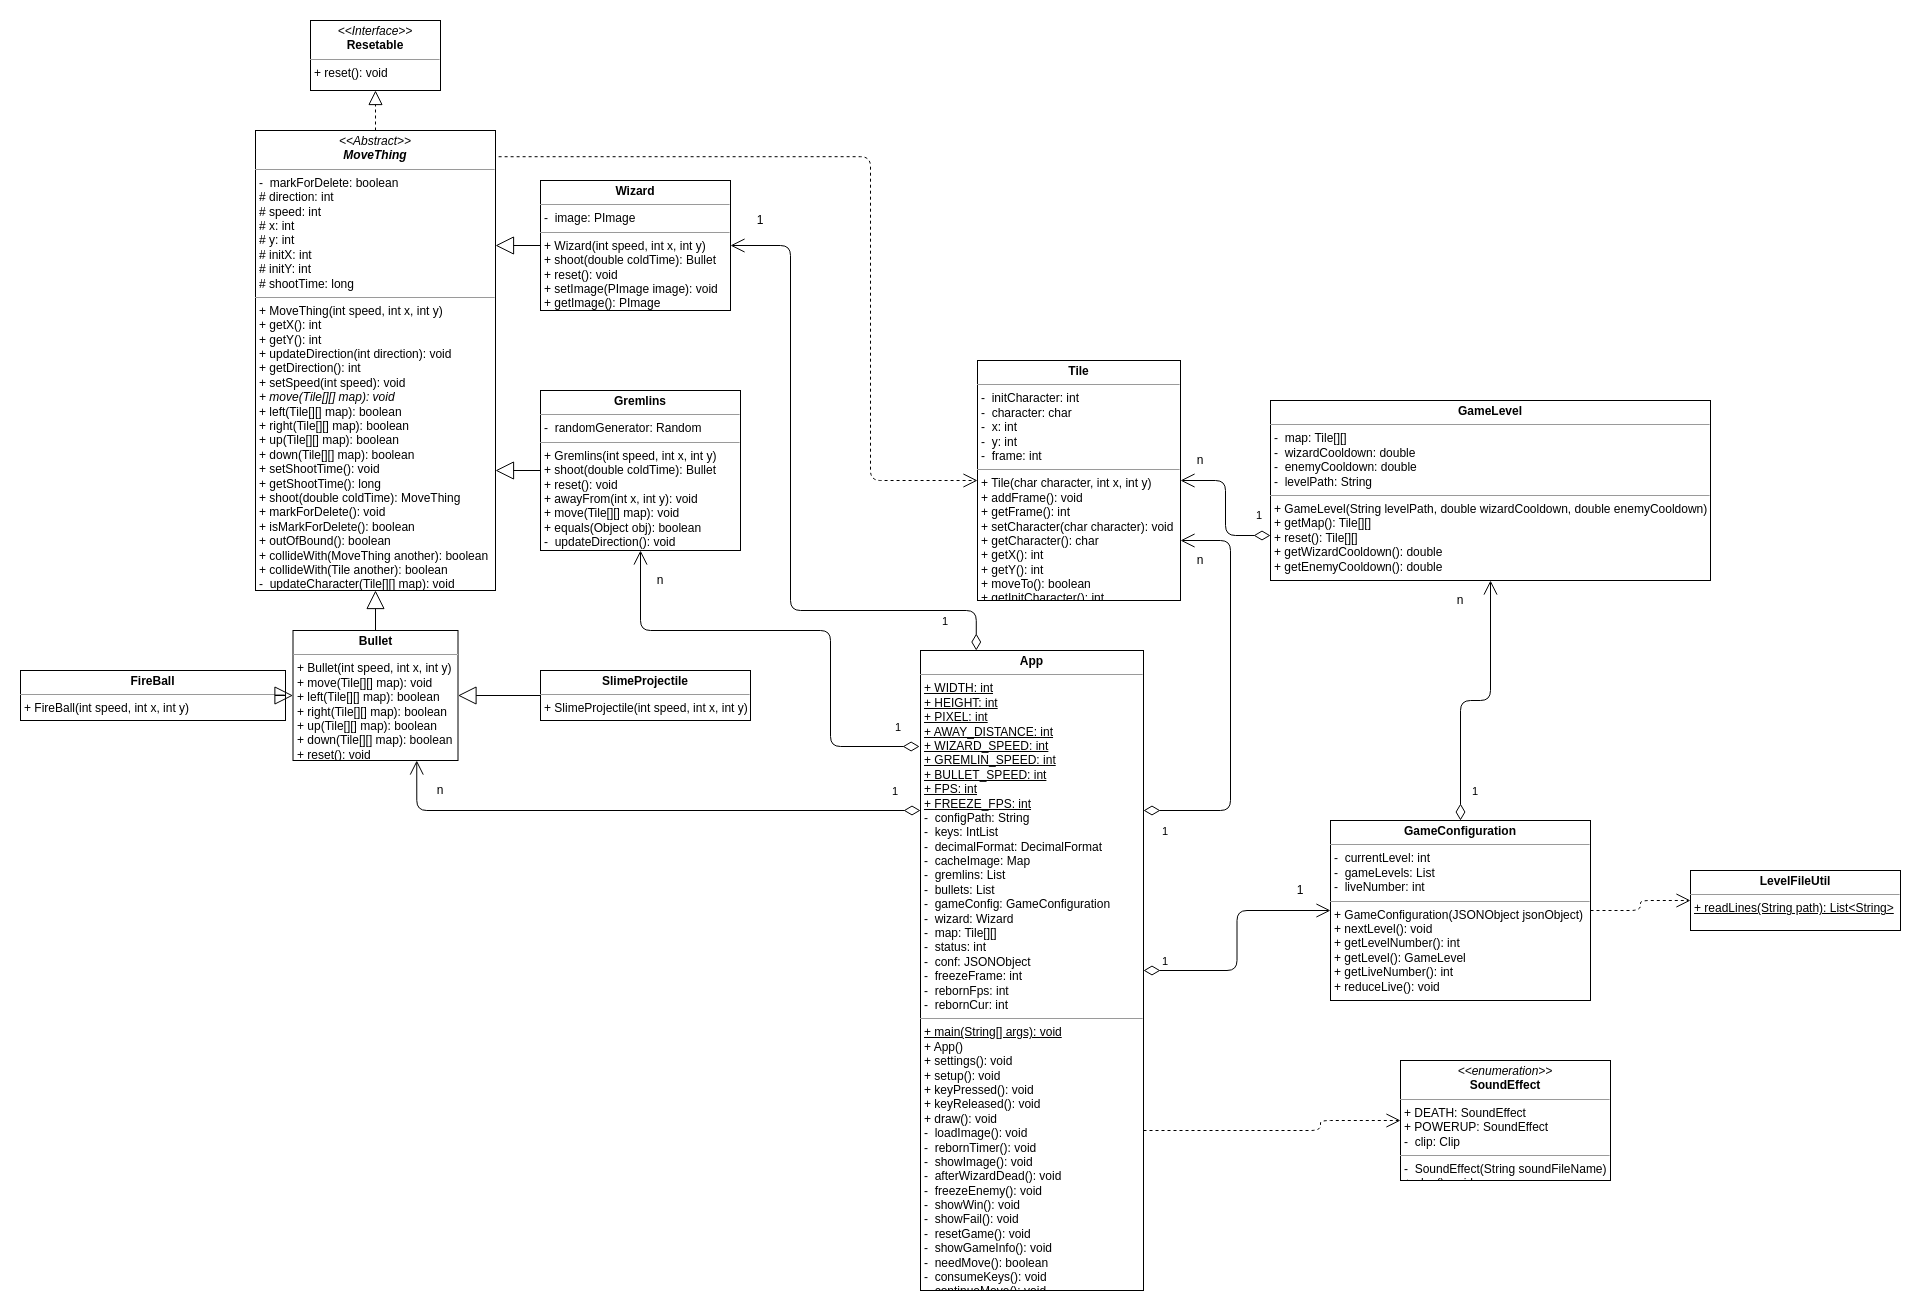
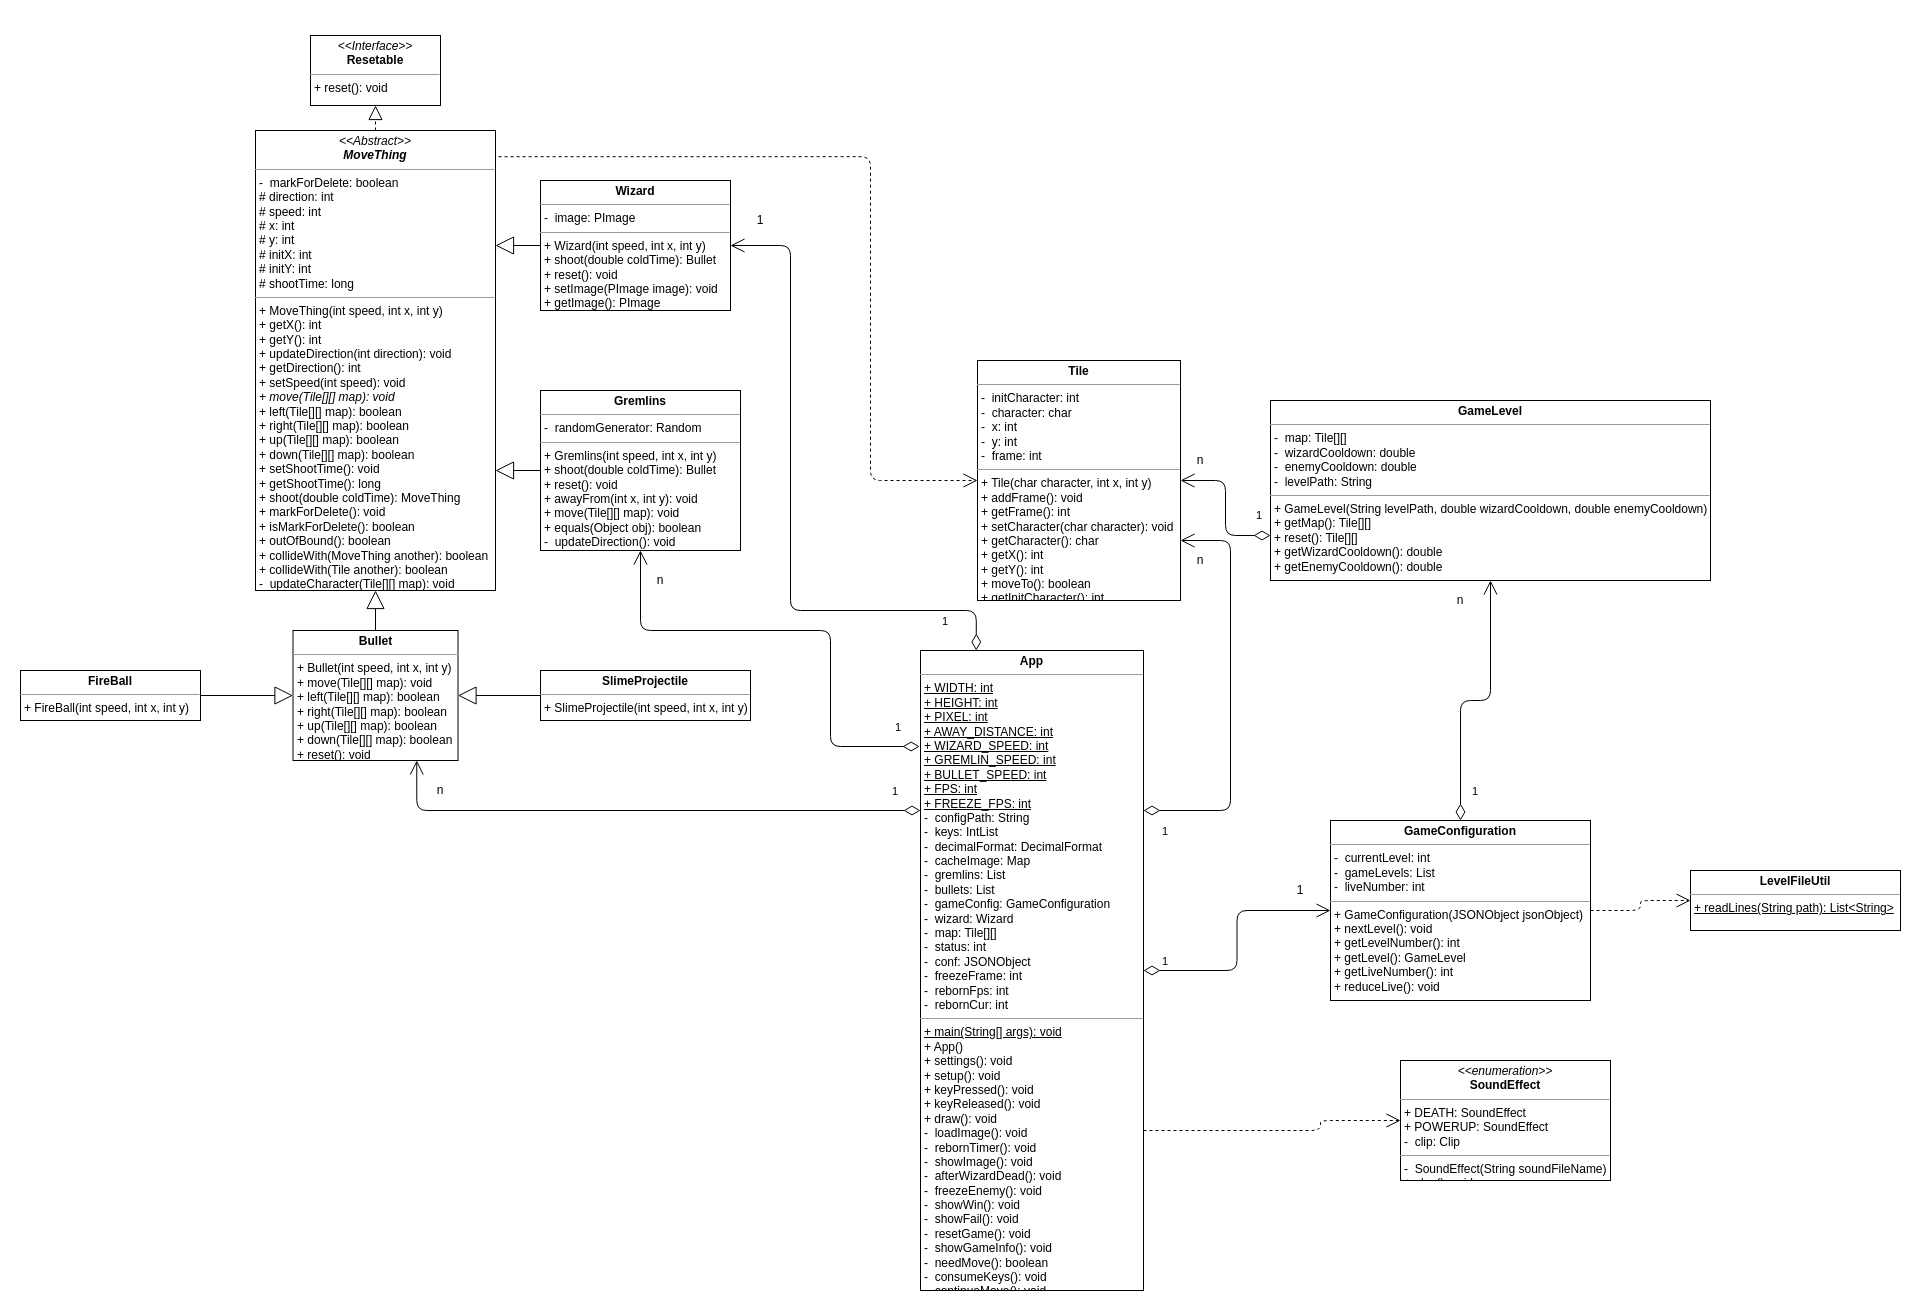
(376, 56) -> (376, 71)
(153, 696) -> (111, 696)
